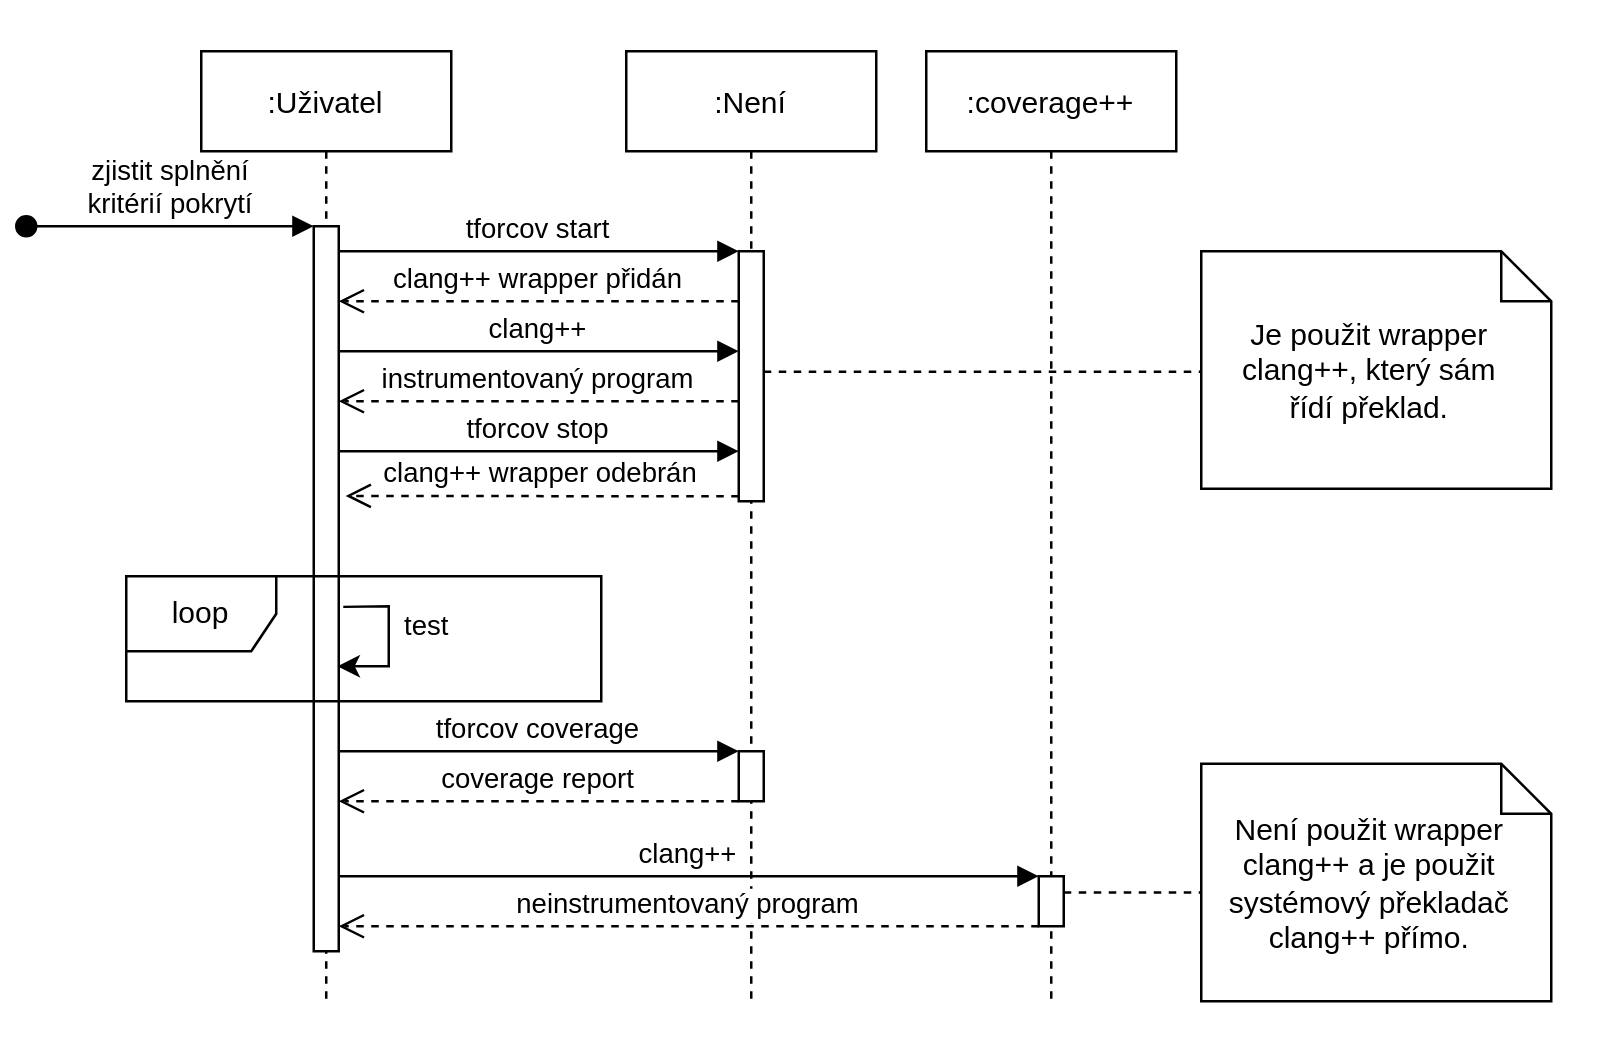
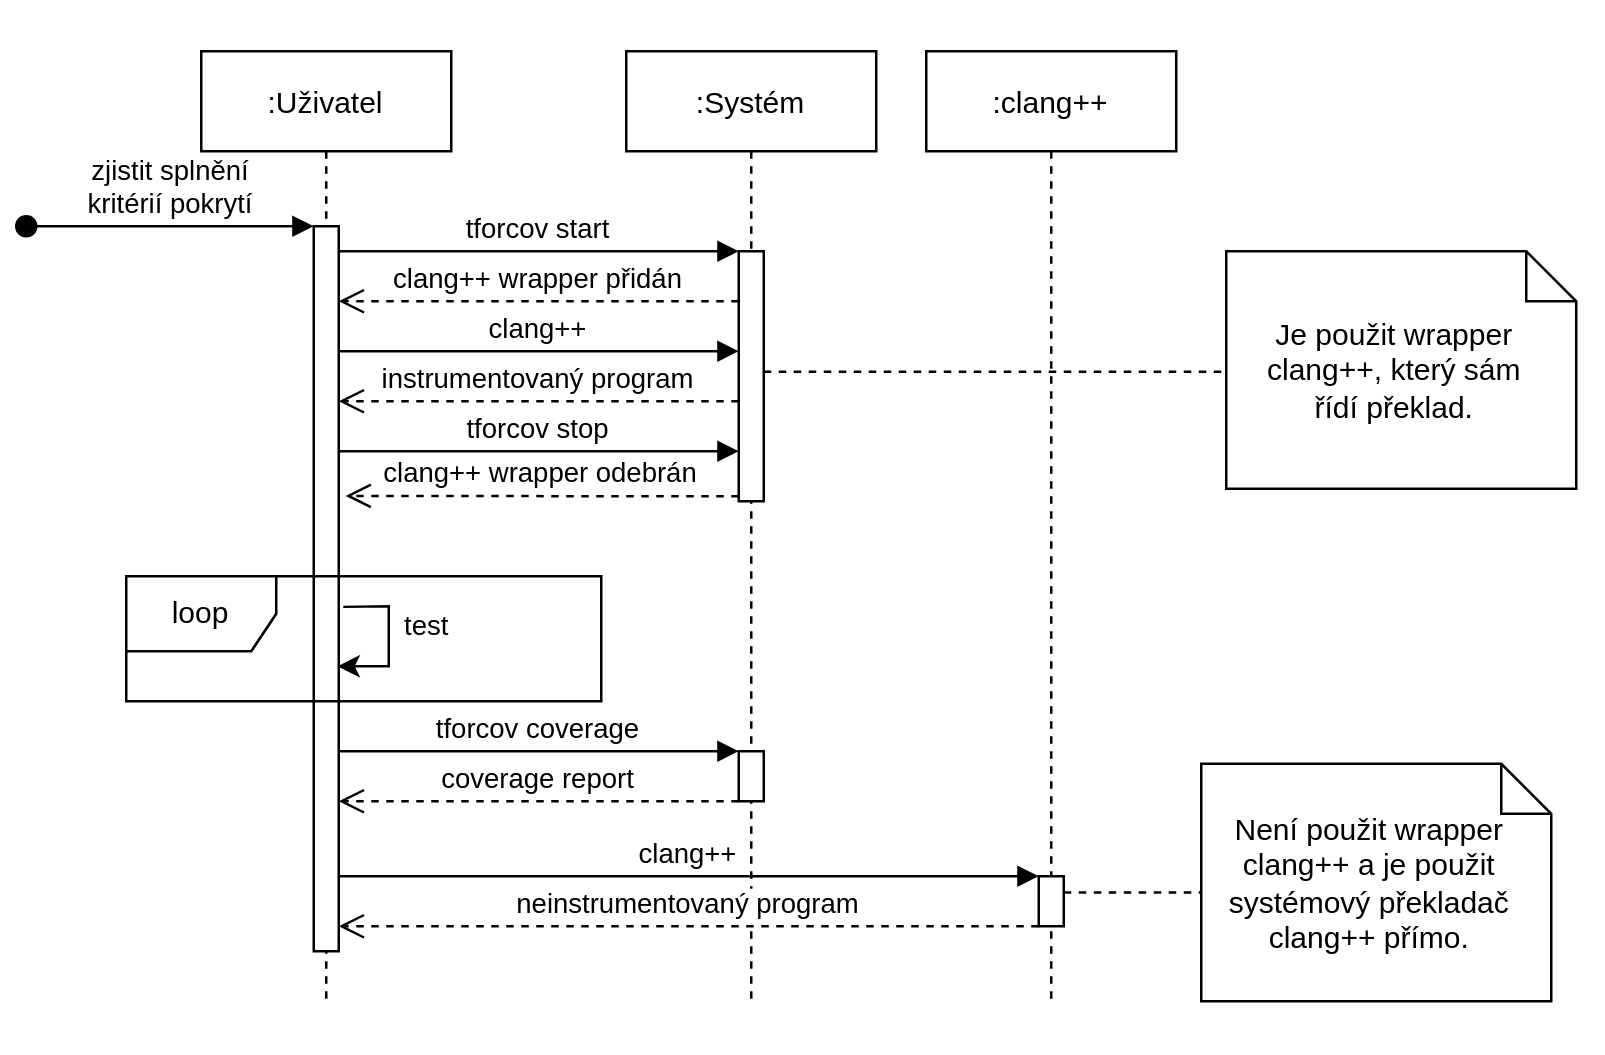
(750, 103) -> (750, 103)
(1050, 103) -> (1050, 103)
(1376, 370) -> (1401, 370)
